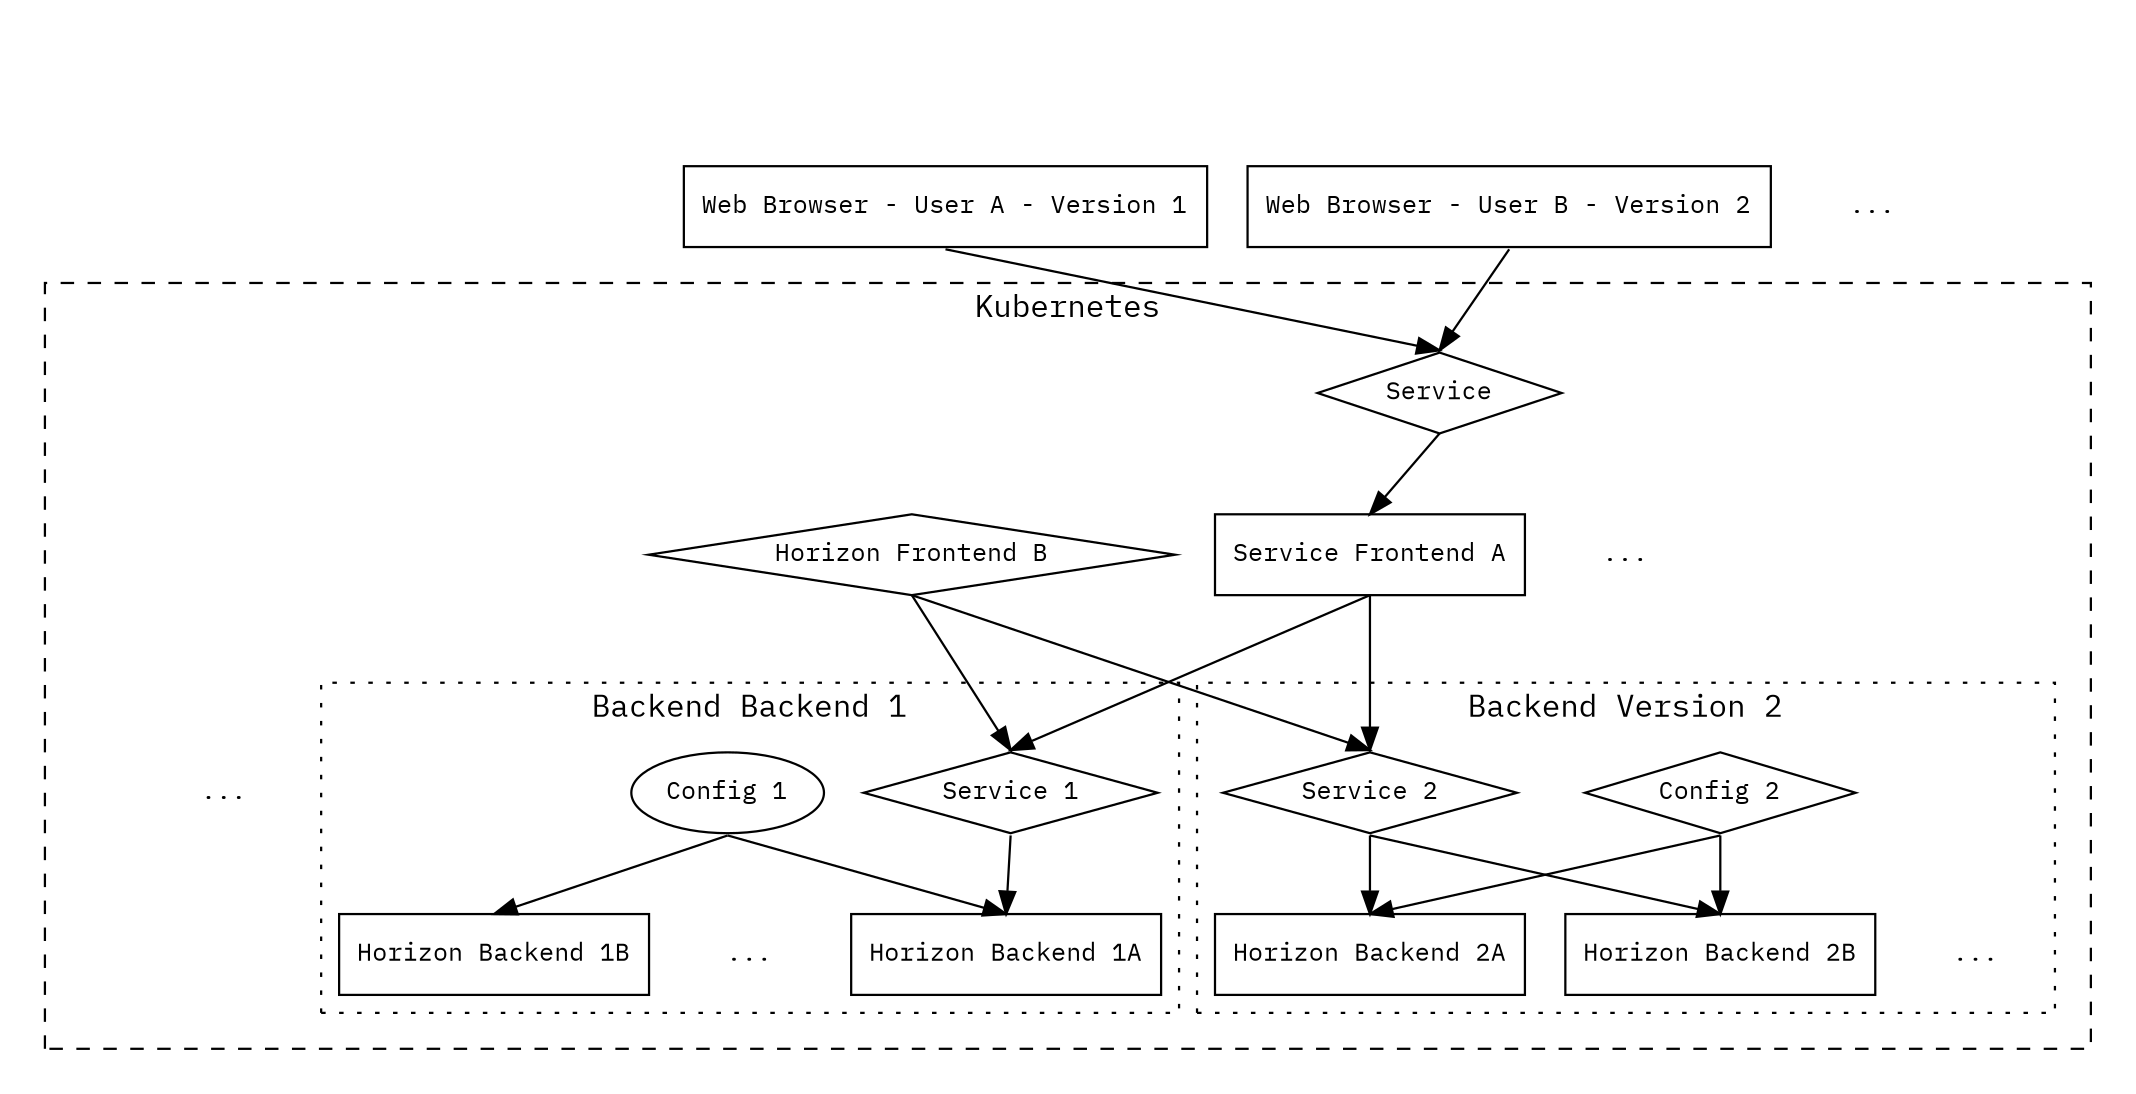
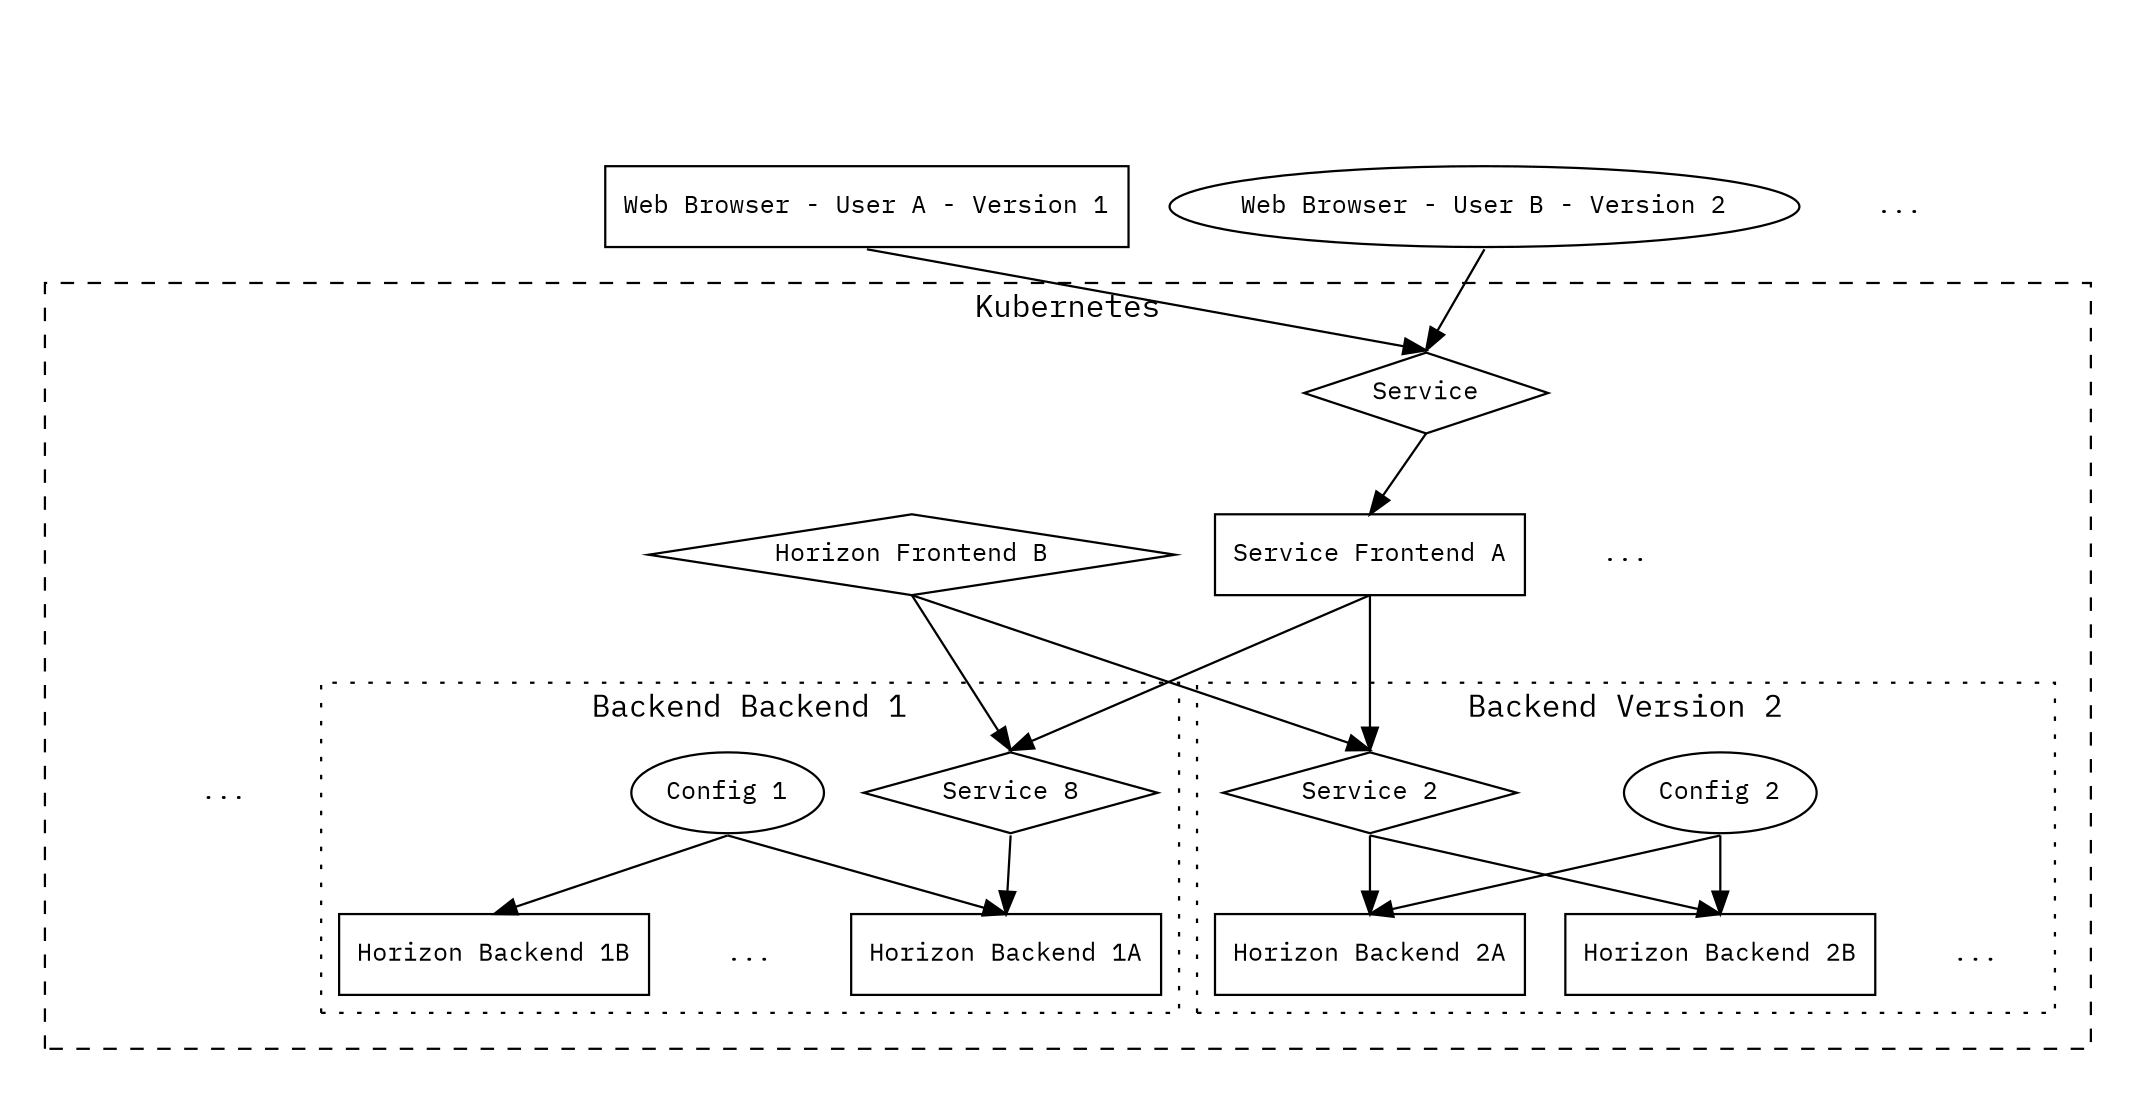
(1509, 207) -> (1484, 207)
(1011, 793) -> (1011, 793)
(1720, 793) -> (1720, 793)
